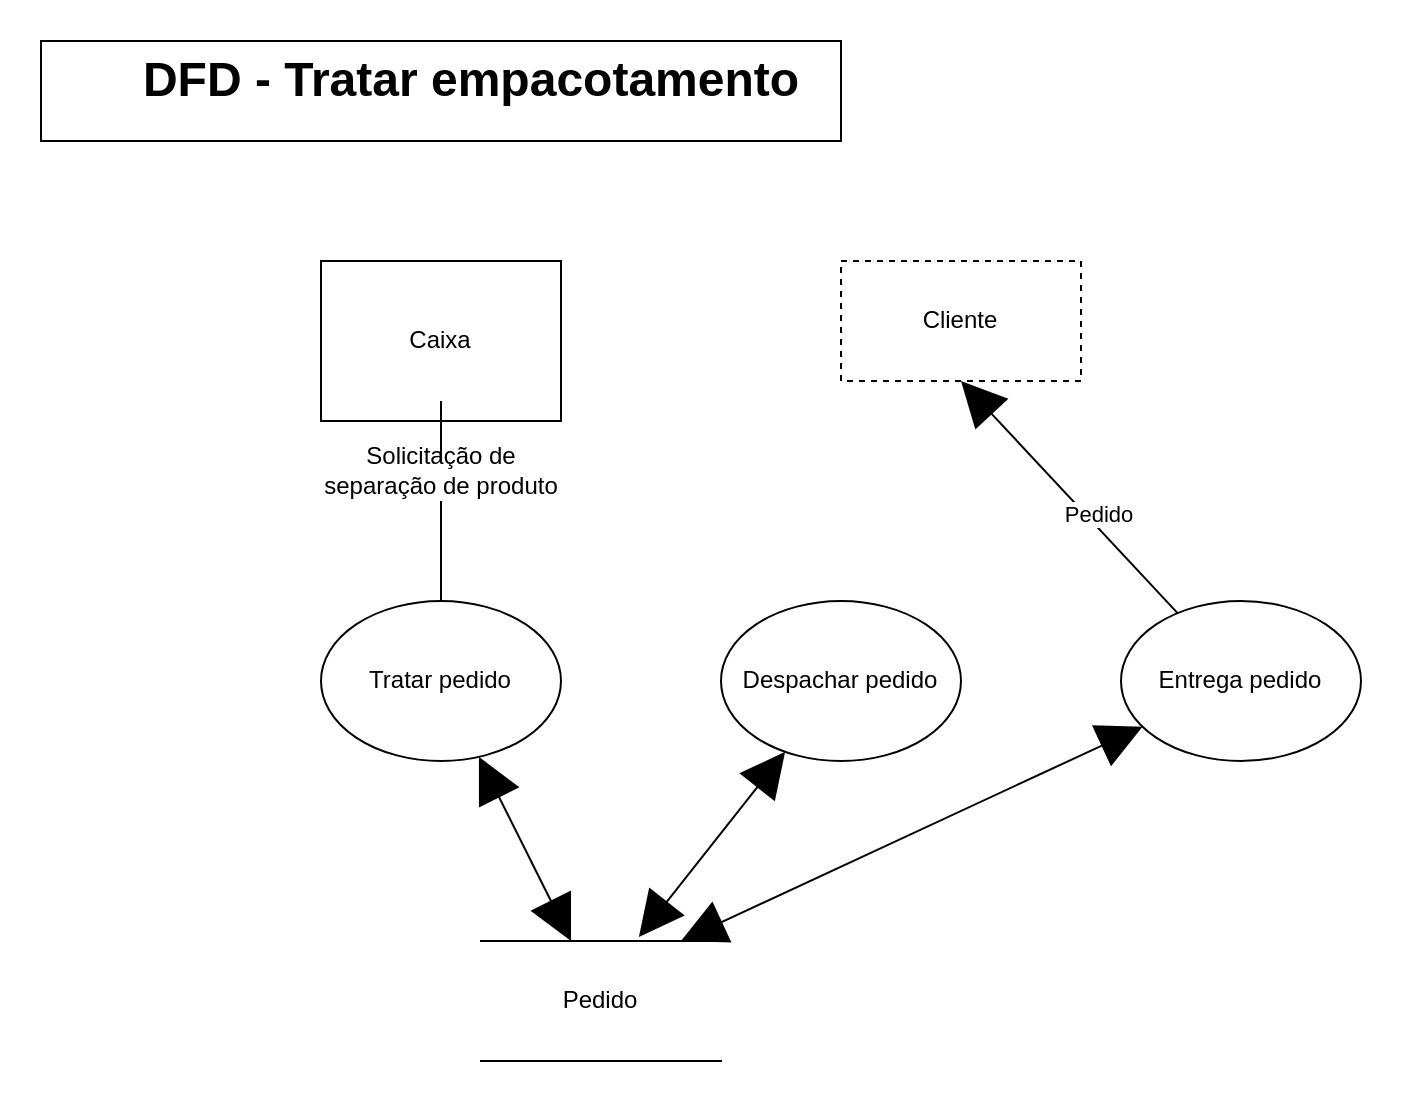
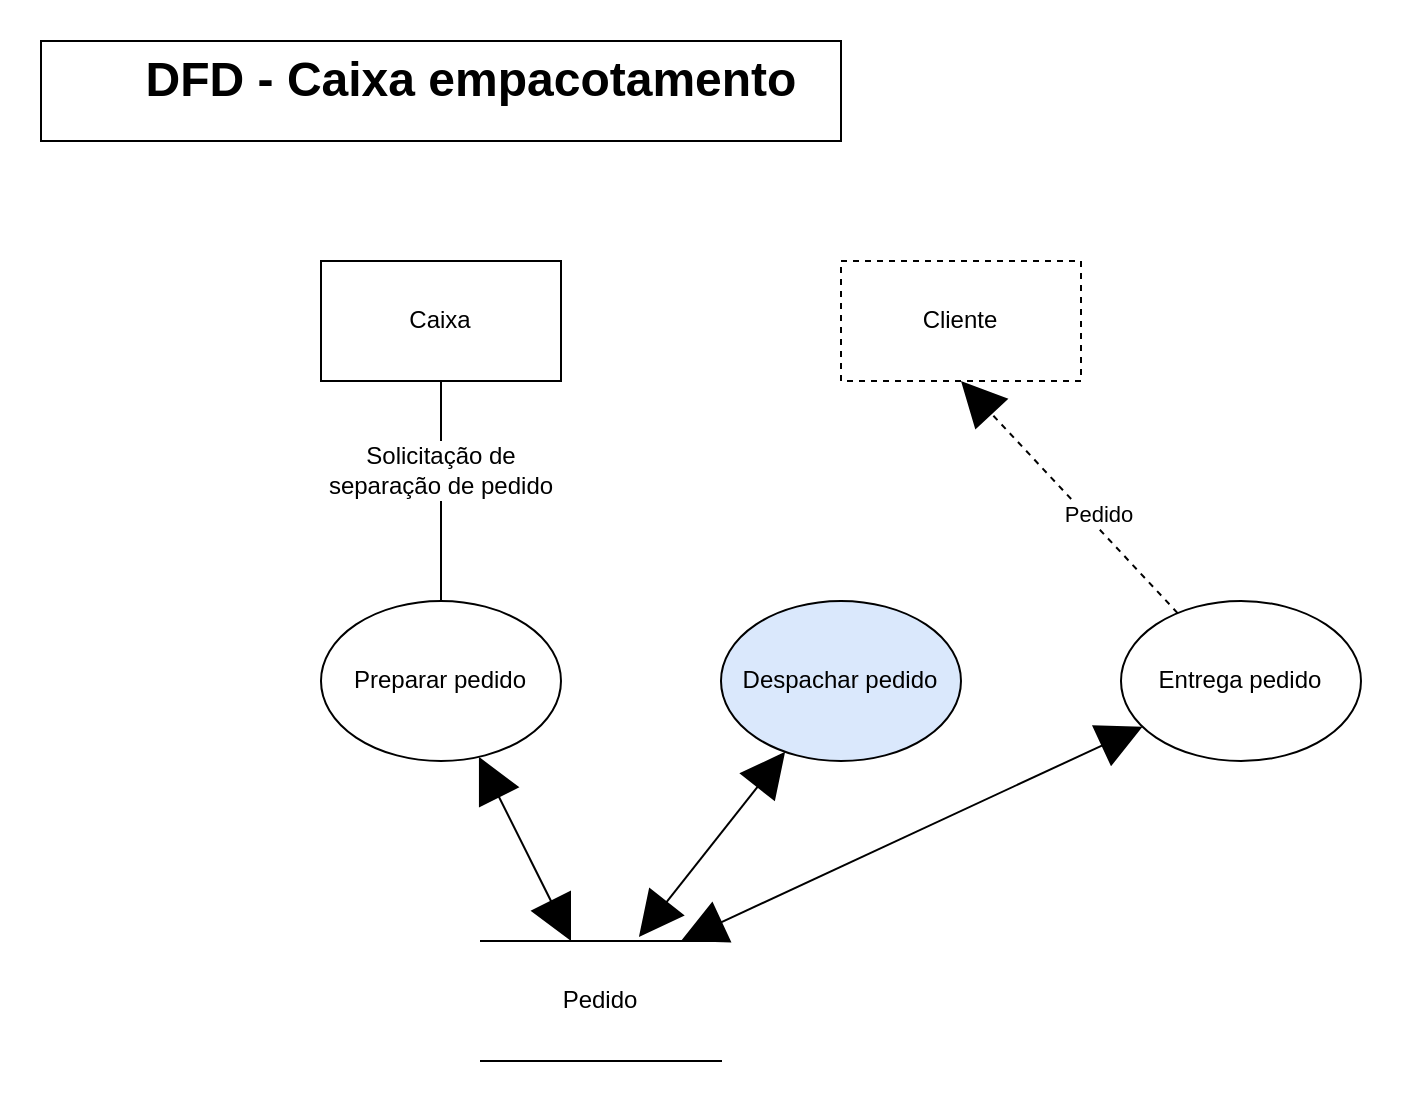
(472, 81) -> (472, 81)
(441, 341) -> (441, 321)
(1034, 459) -> (1034, 459)
(442, 471) -> (442, 471)
(441, 681) -> (441, 681)
(841, 681) -> (841, 681)
